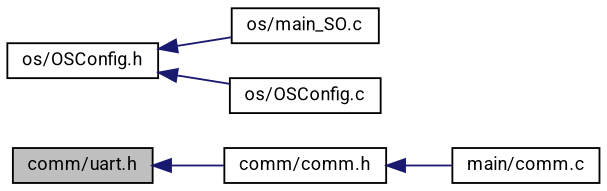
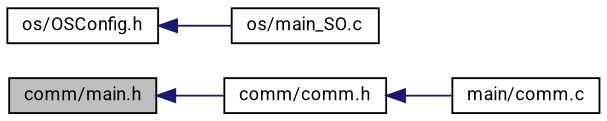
(305, 96) -> none
(83, 166) -> (83, 96)
